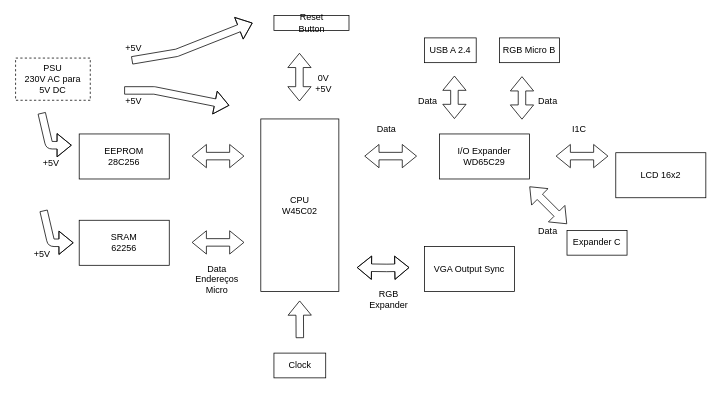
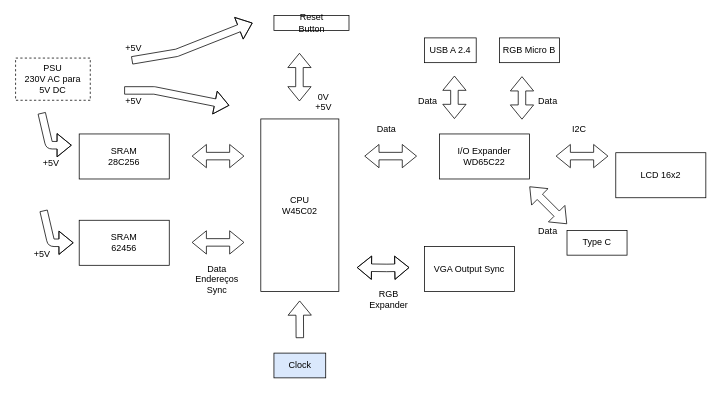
(333, 79) -> (333, 98)
(579, 130) -> (579, 130)
(124, 156) -> (124, 156)
(484, 156) -> (484, 156)
(124, 243) -> (124, 243)
(597, 243) -> (597, 243)
(215, 285) -> (215, 285)
(300, 365) -> (300, 365)
